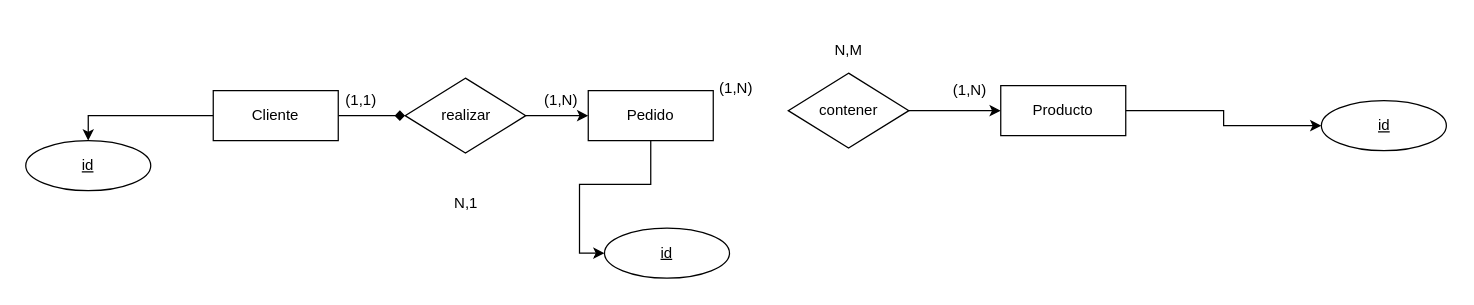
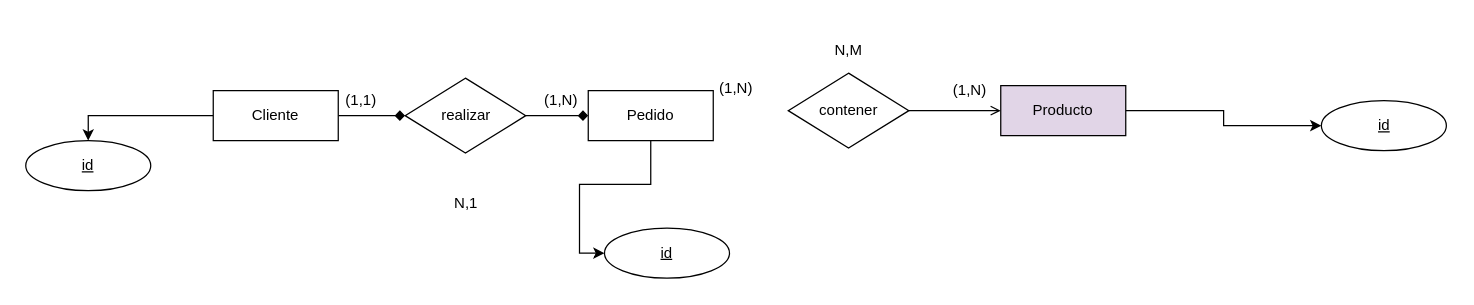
(991, 111) -> (993, 111)
(1063, 111) -> (1063, 111)
(578, 116) -> (577, 116)
